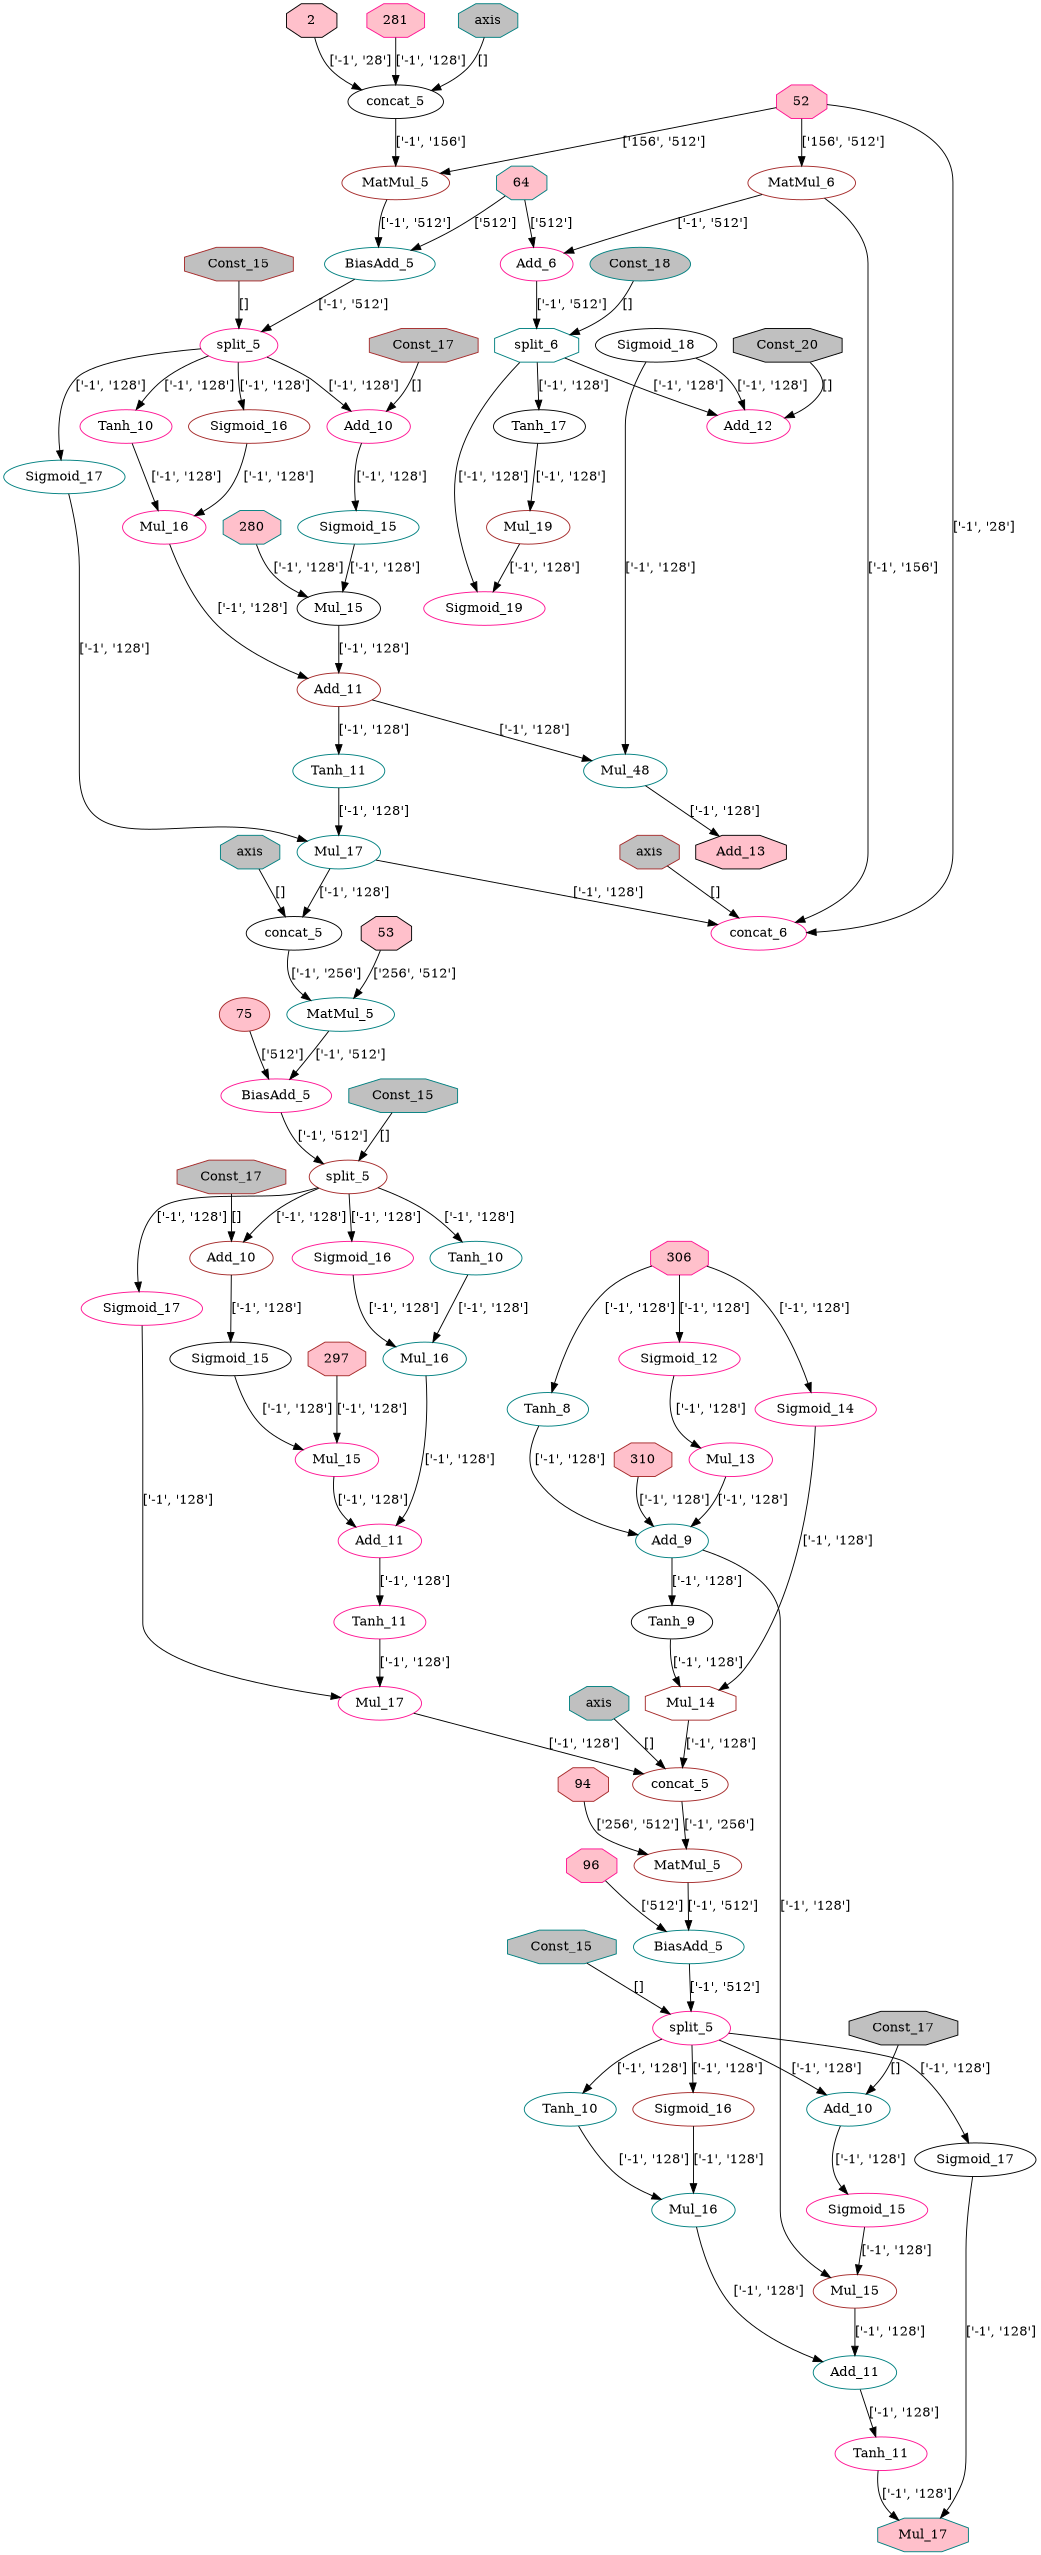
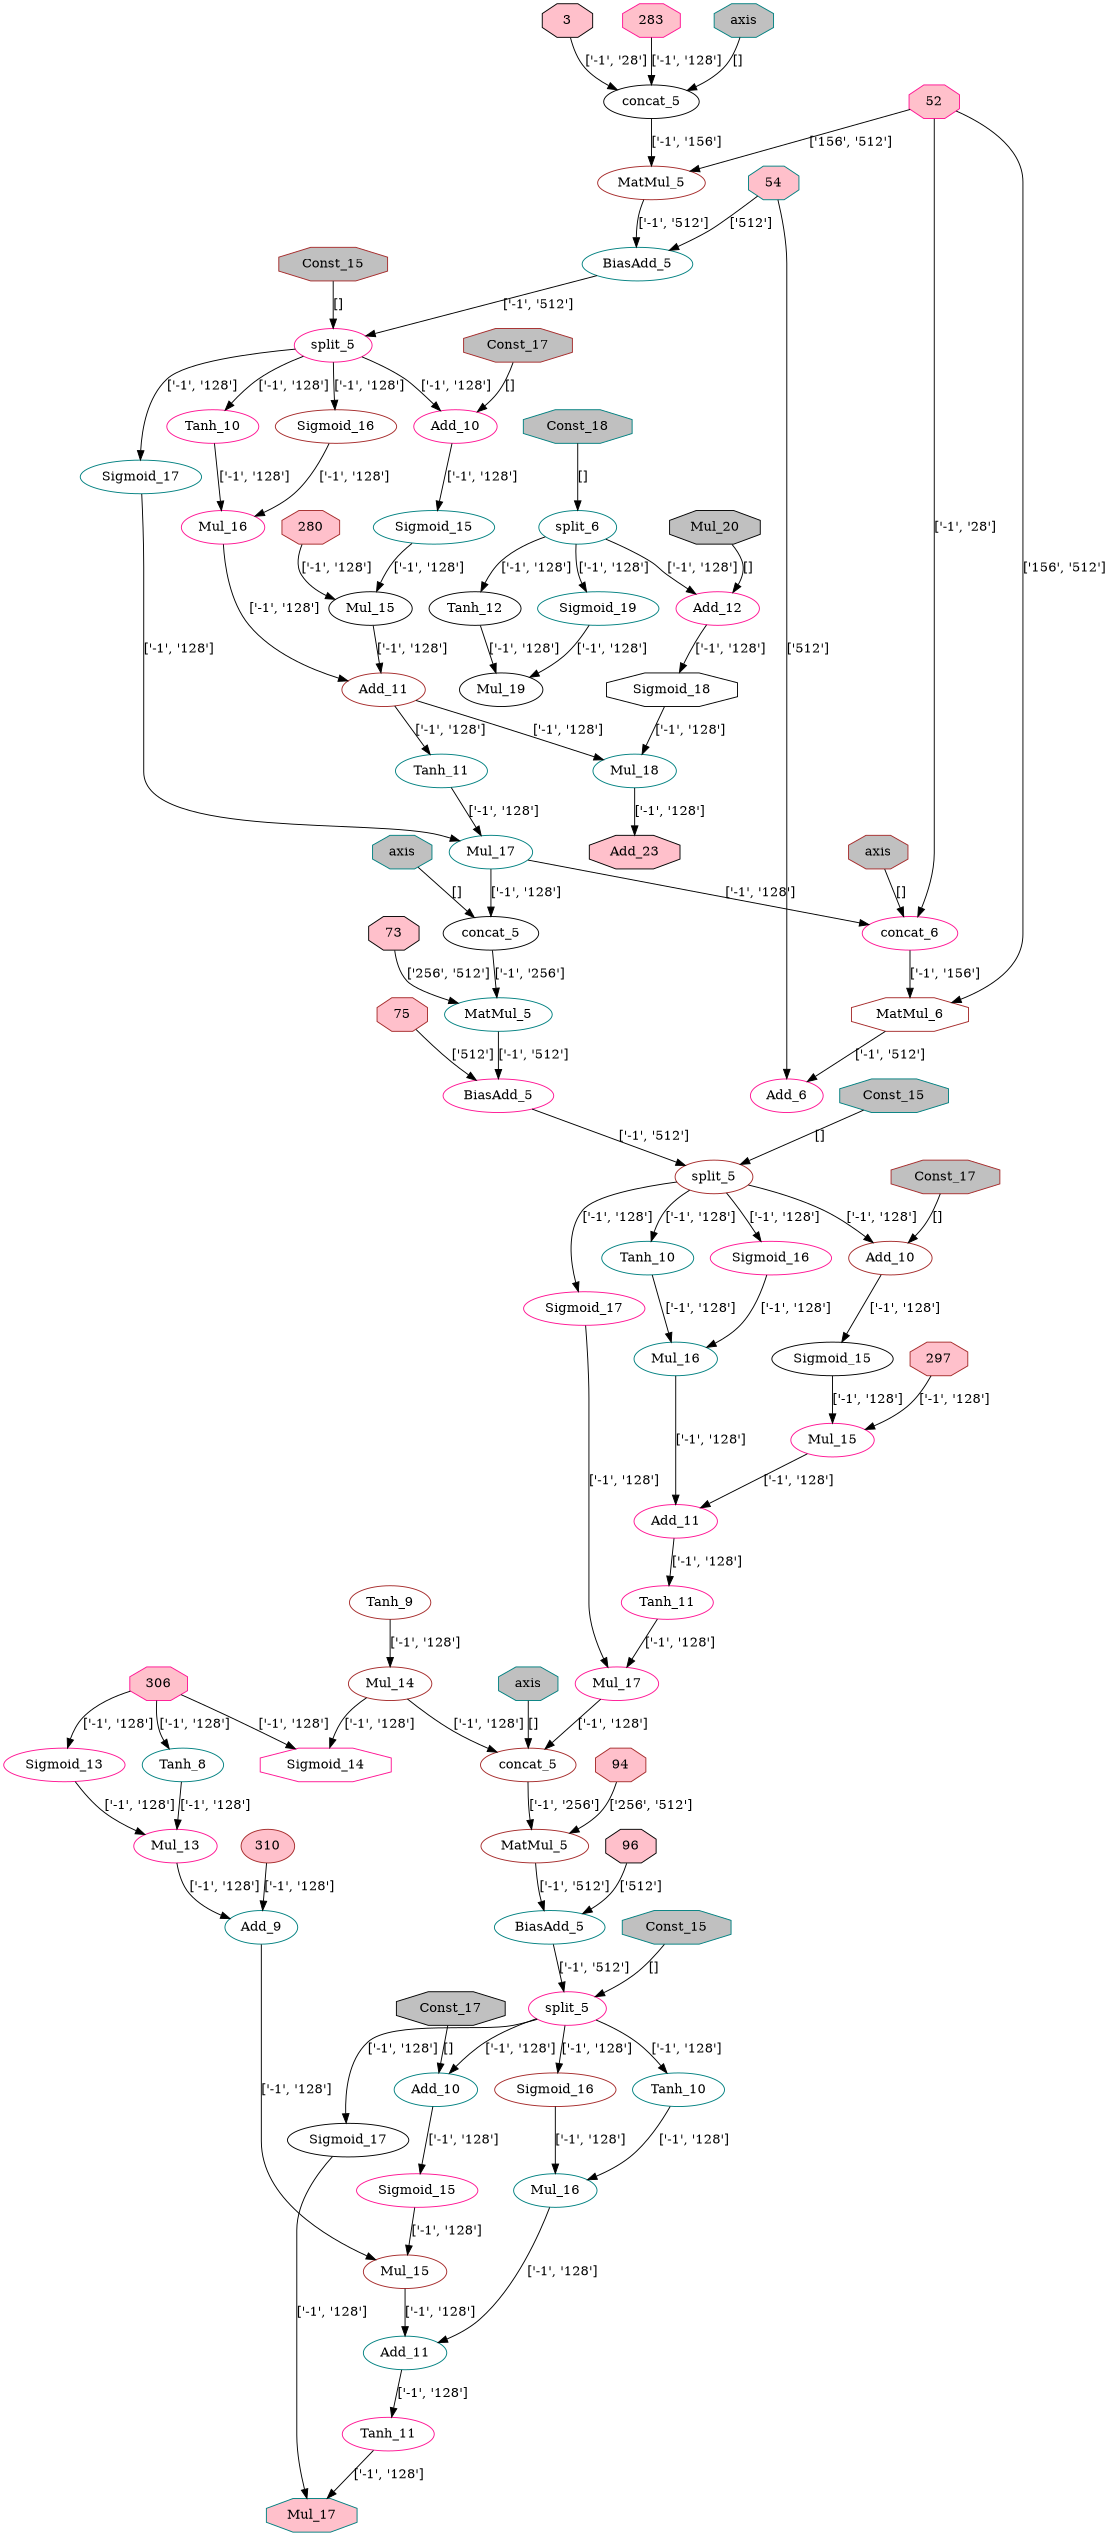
(312, 21) -> (567, 21)
(396, 21) -> (651, 21)
(522, 183) -> (774, 183)
(802, 183) -> (910, 1015)
(640, 264) -> (578, 427)
(537, 300) -> none
(537, 345) -> (578, 527)
(656, 345) -> (672, 690)
(788, 345) -> (715, 527)
(723, 375) -> (694, 644)
(539, 427) -> (475, 609)
(252, 527) -> (311, 527)
(528, 527) -> (501, 690)
(509, 564) -> (567, 653)
(868, 566) -> (910, 969)
(484, 609) -> (598, 609)
(625, 771) -> (635, 771)
(741, 852) -> (635, 852)
(386, 933) -> (394, 933)
(245, 1015) -> (402, 1015)
(679, 1359) -> (64, 1765)
(816, 1409) -> (326, 1765)
(643, 1460) -> (268, 1846)
(554, 1498) -> (180, 1801)
(794, 1564) -> (346, 1715)
(672, 1577) -> none
(672, 1622) -> (390, 1603)
(691, 1703) -> (390, 1684)
(592, 1866) -> (631, 1846)
